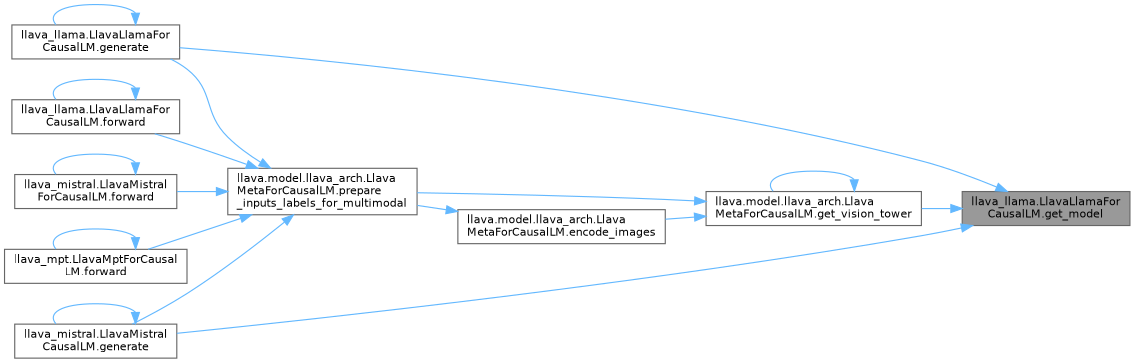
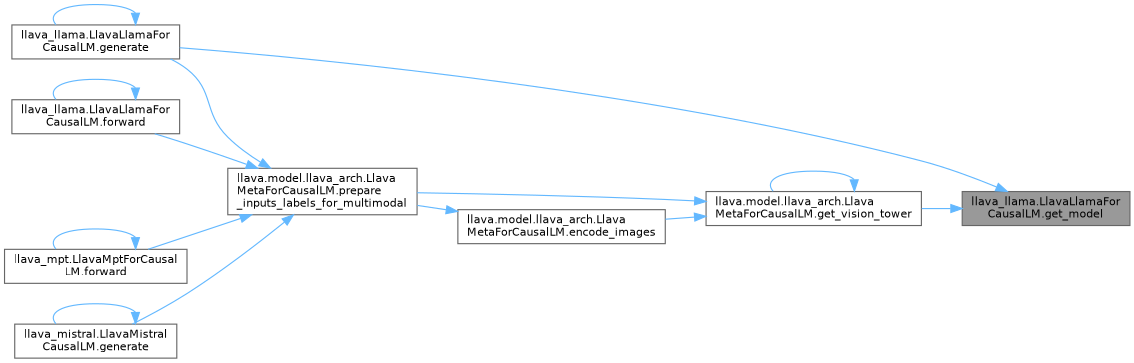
(96, 192) -> none
(570, 288) -> none
